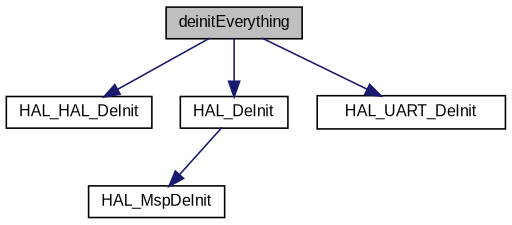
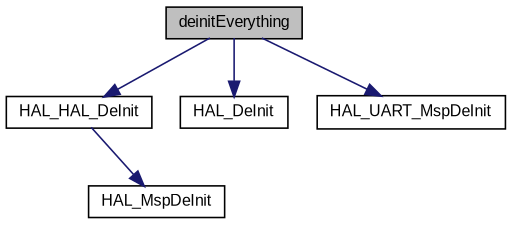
(411, 112) -> (411, 112)
(201, 151) -> (112, 151)
